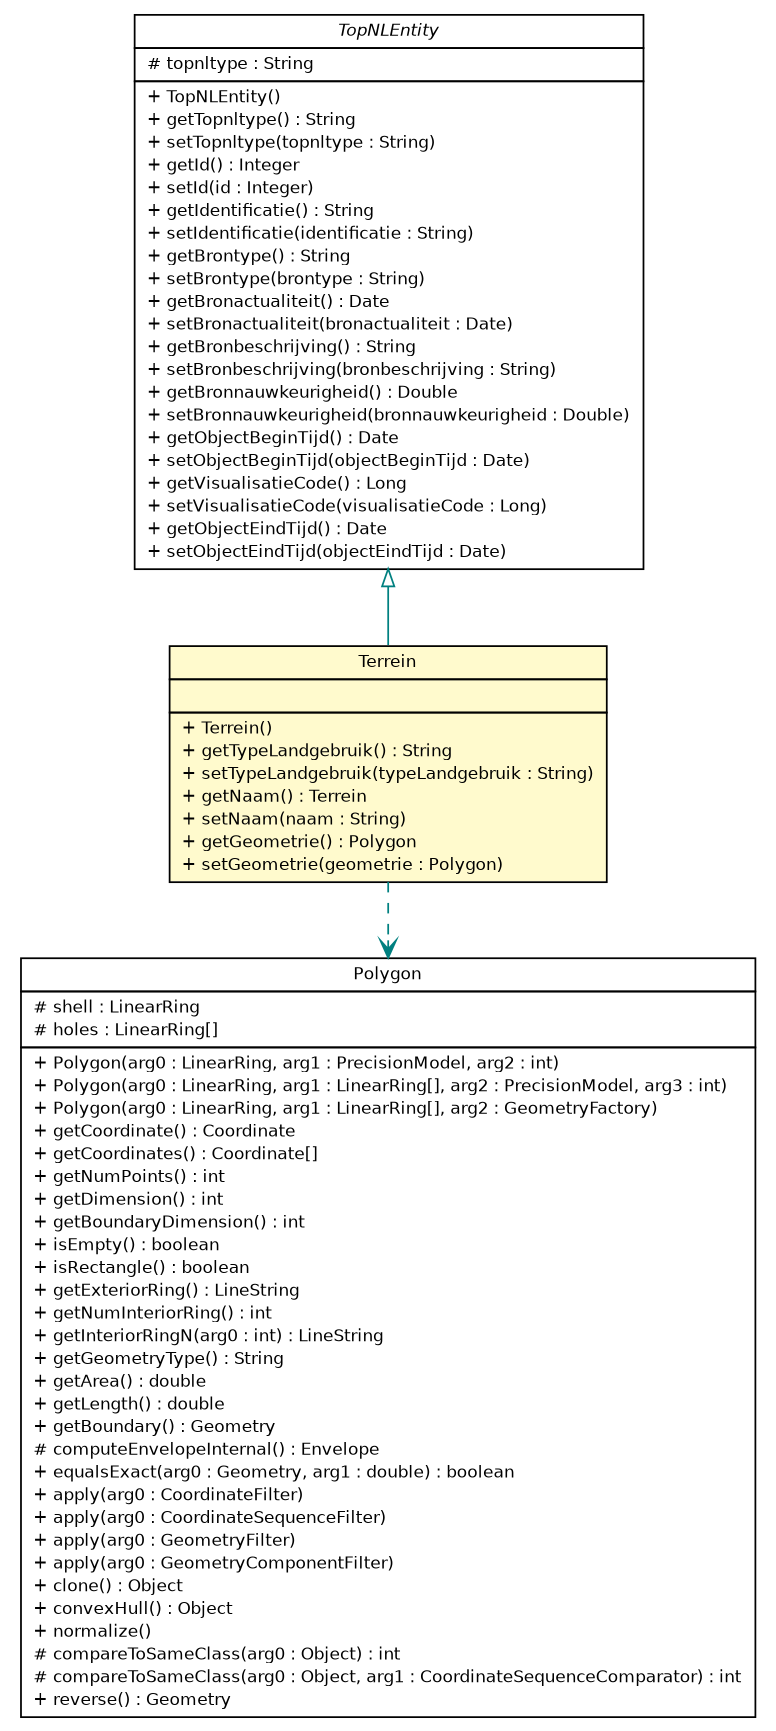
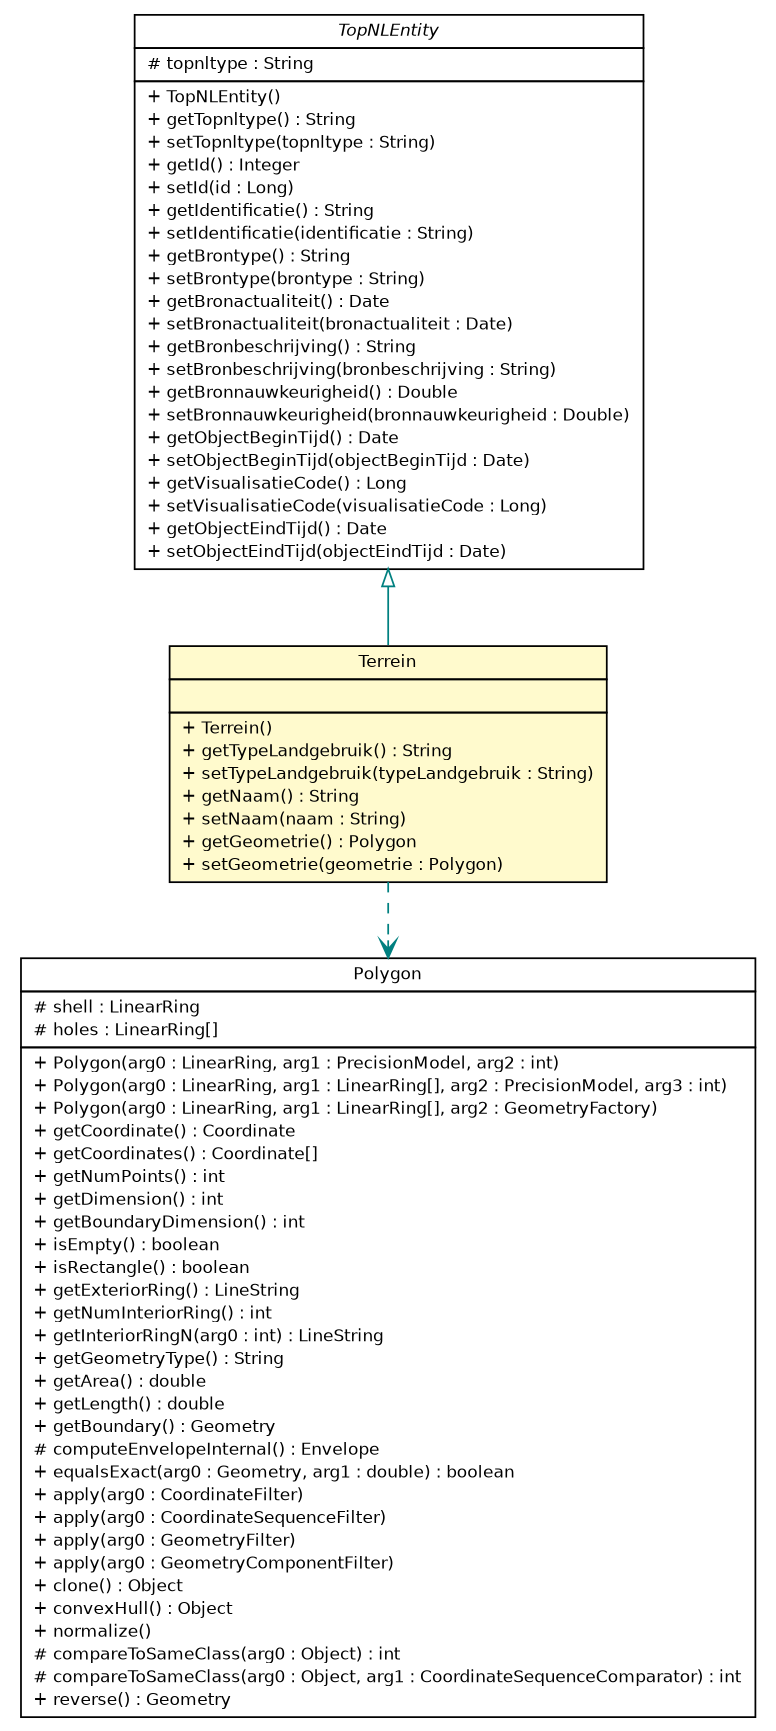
(231, 188) -> (221, 188)
(275, 796) -> (271, 796)
